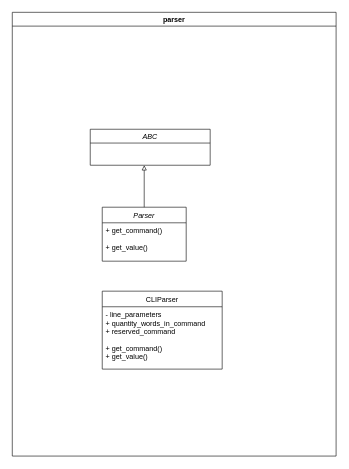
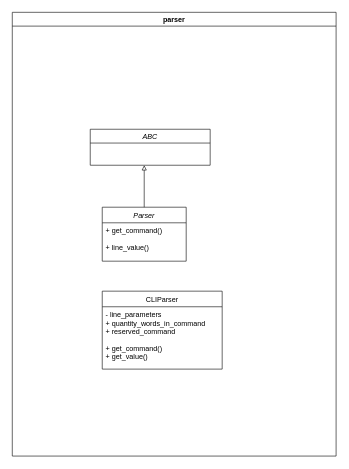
(135, 231) -> (135, 231)
